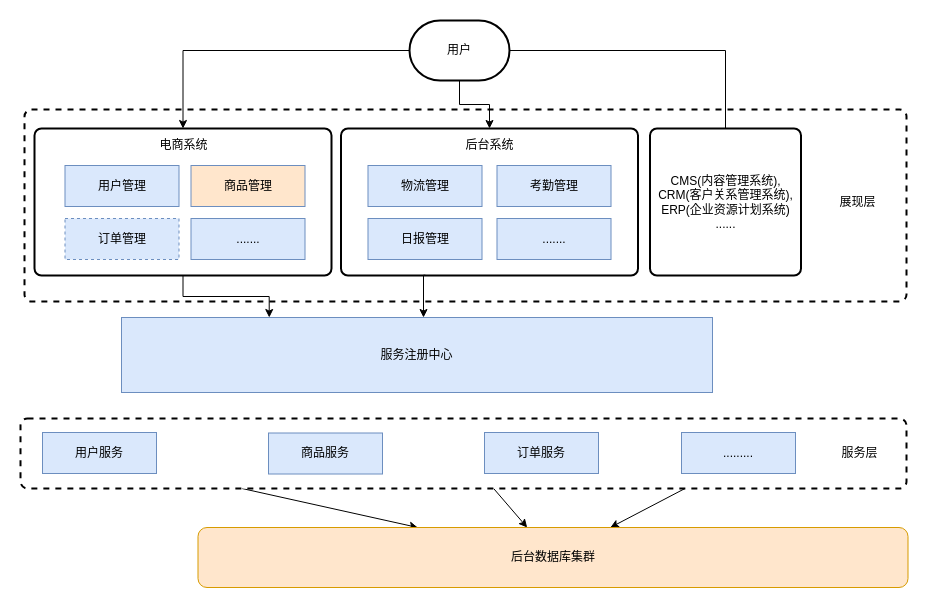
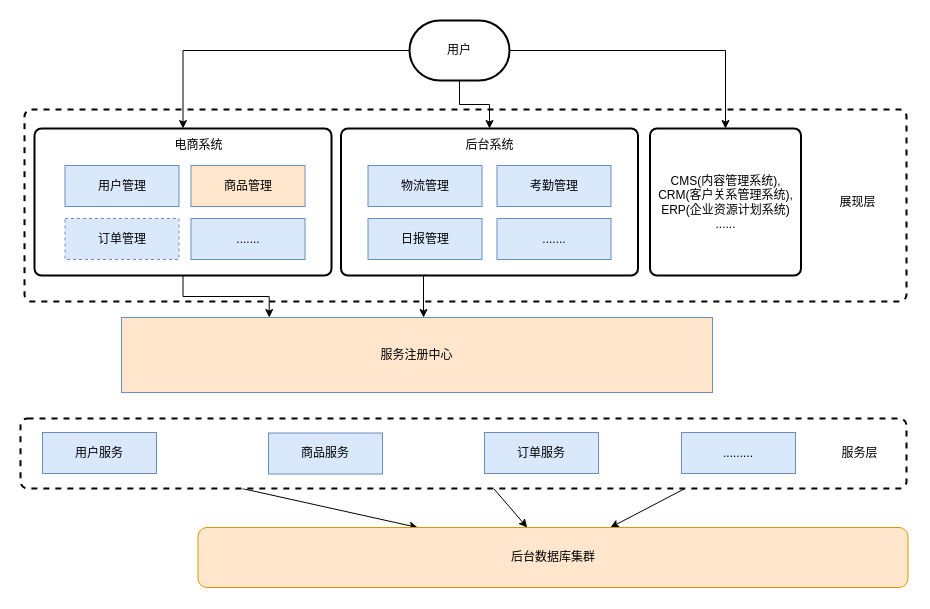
(726, 122) -> (726, 120)
(183, 146) -> (198, 146)
(417, 355) -> (417, 355)
